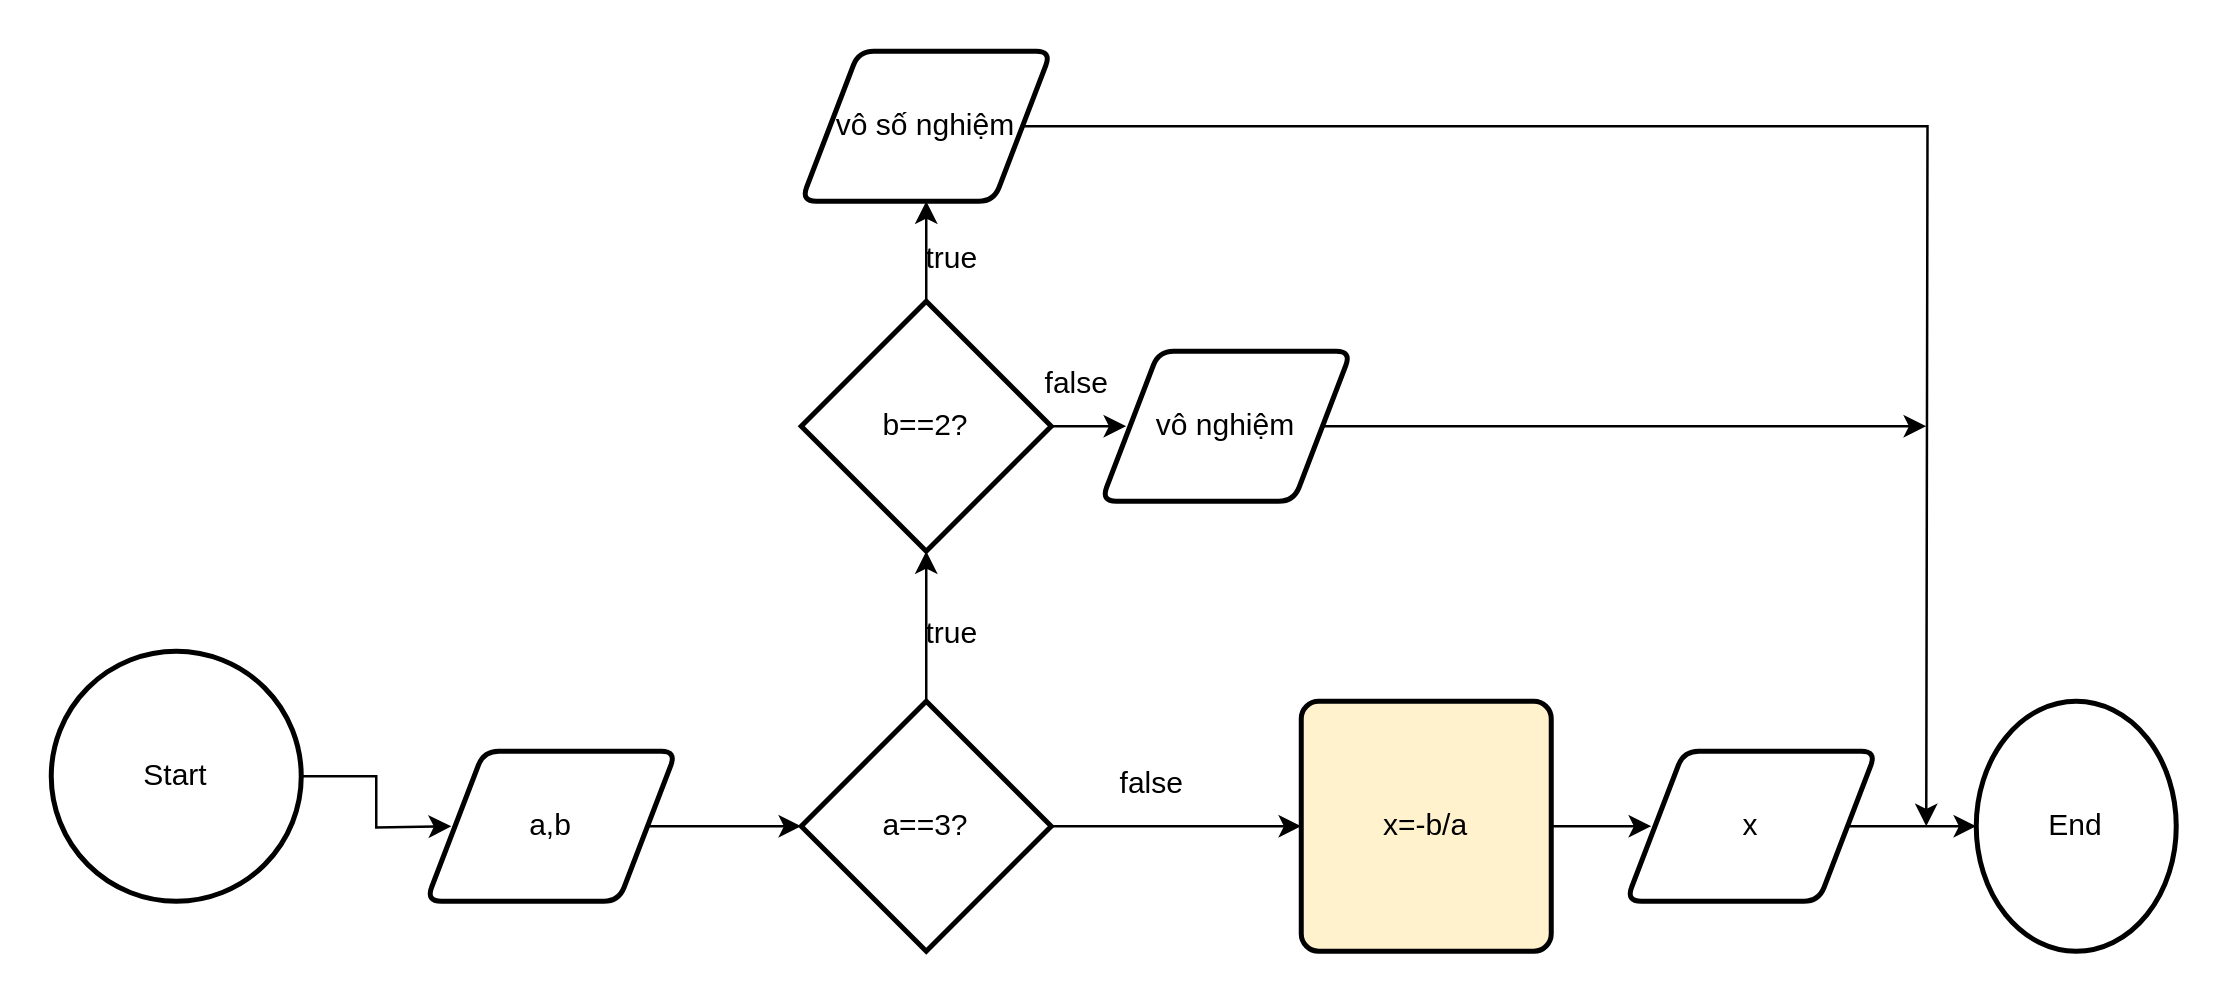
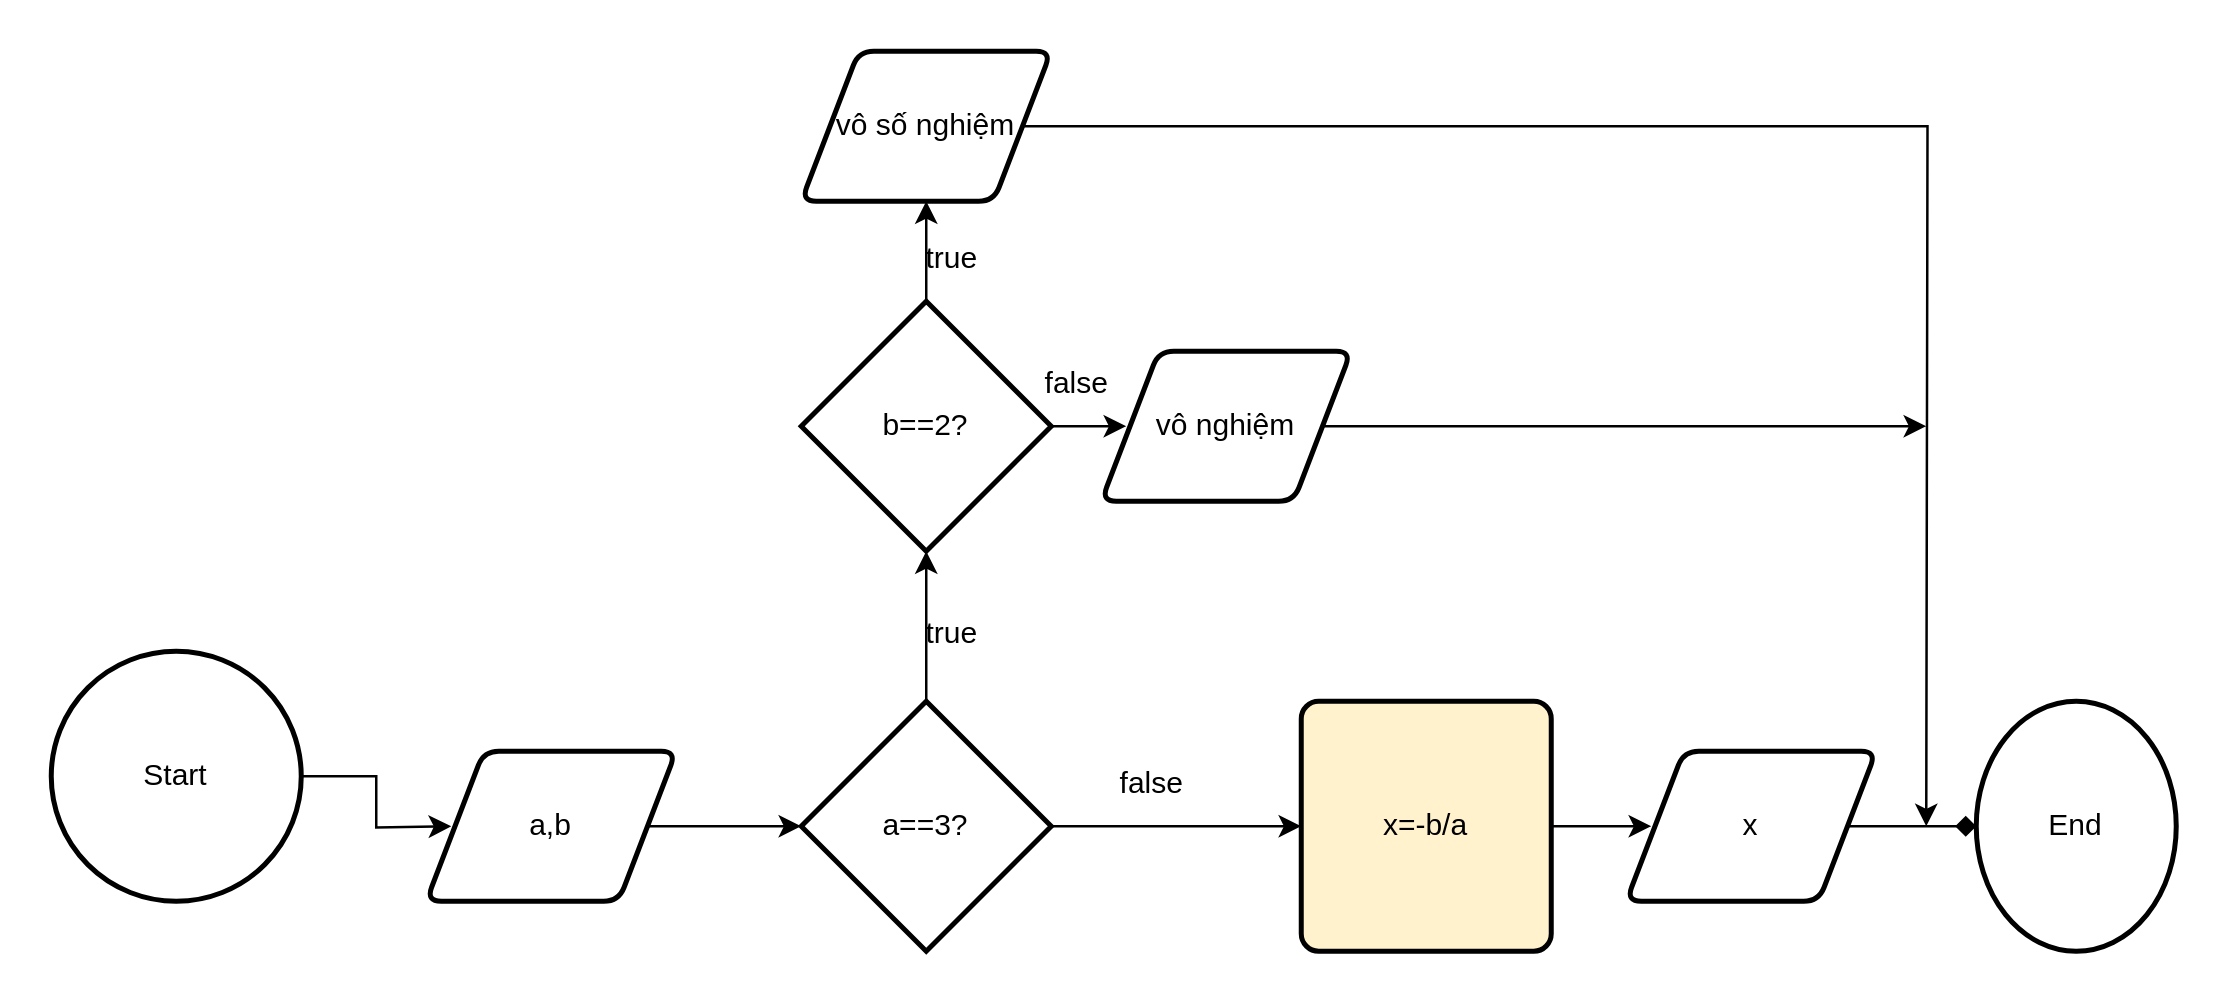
(1957, 826) -> (1956, 826)
